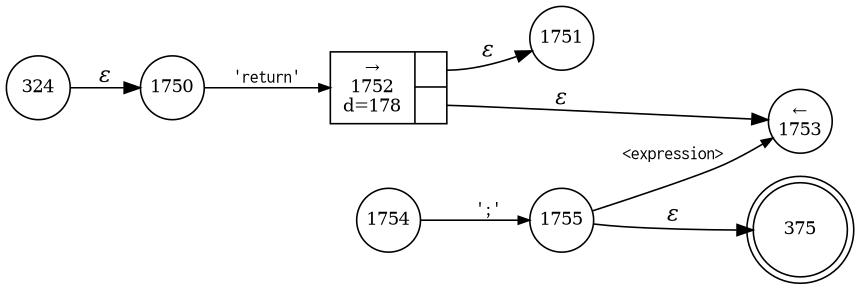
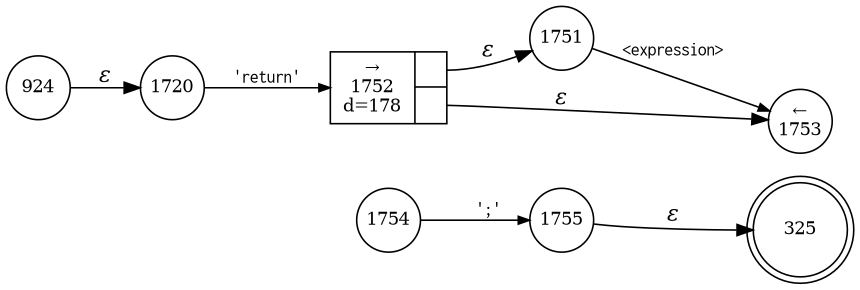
(38, 88) -> (38, 88)
(172, 88) -> (172, 88)
(679, 182) -> (676, 78)
(800, 230) -> (800, 230)
